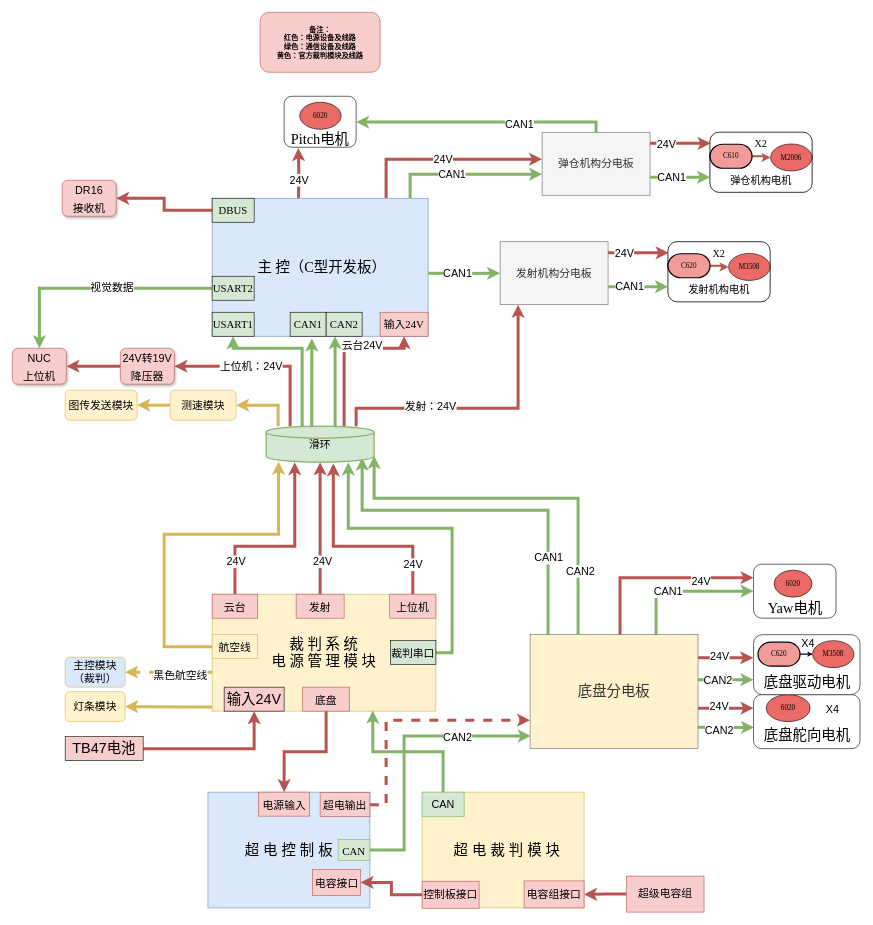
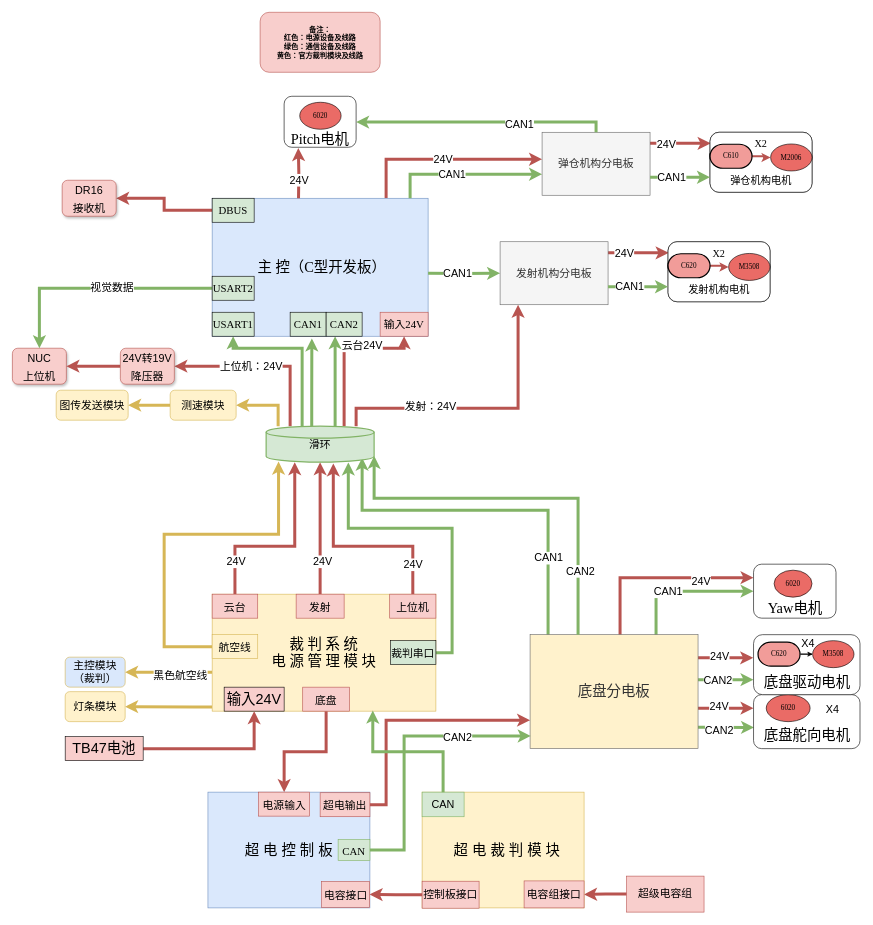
(101, 405) -> (92, 405)
(145, 672) -> (145, 672)
(406, 720) -> (406, 720)
(337, 883) -> (346, 895)
